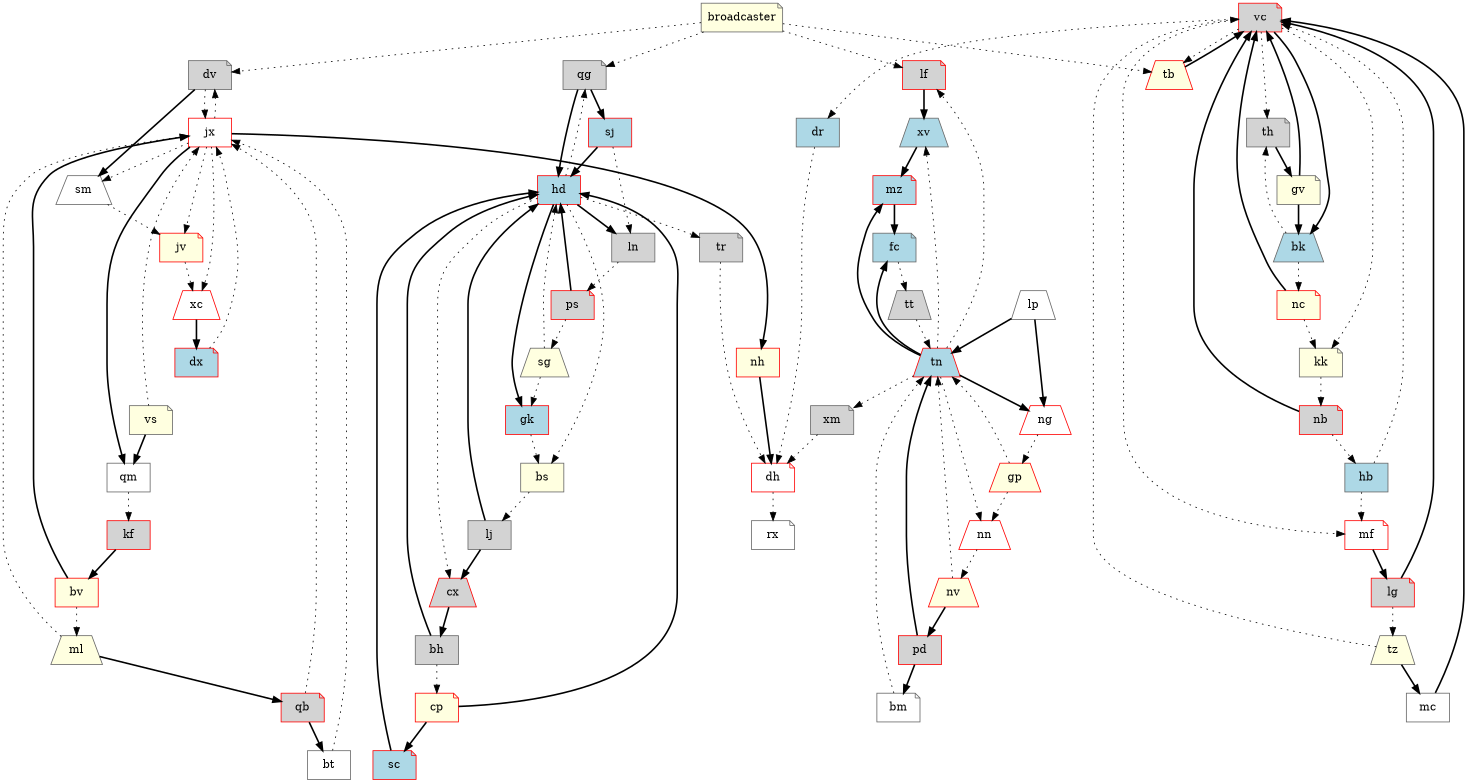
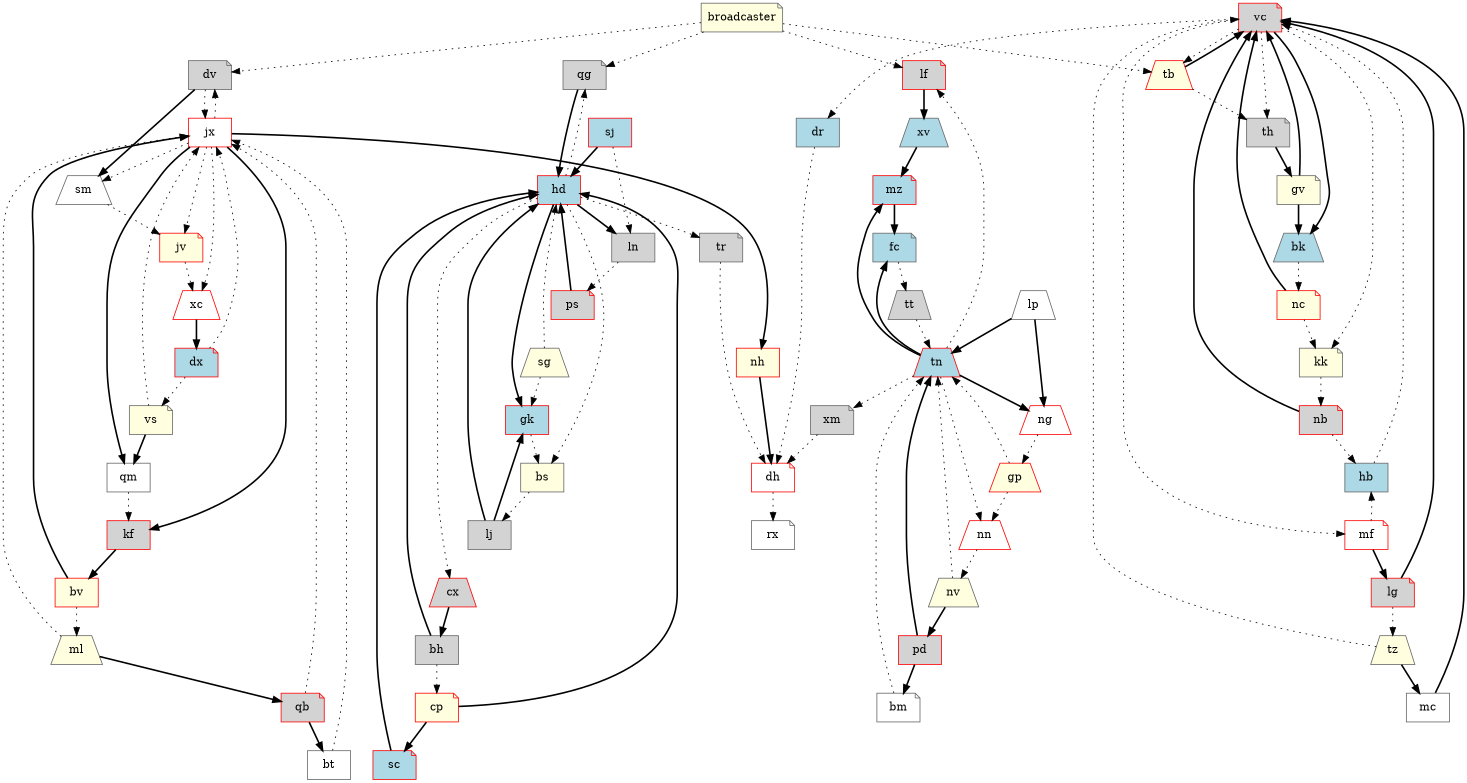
(596, 100) -> none
(1268, 196) -> (1218, 104)
(936, 251) -> none
(560, 330) -> none
none -> (286, 363)
none -> (176, 388)
(1361, 502) -> (1372, 510)
(473, 560) -> (507, 481)
(954, 593) -> (954, 593)
